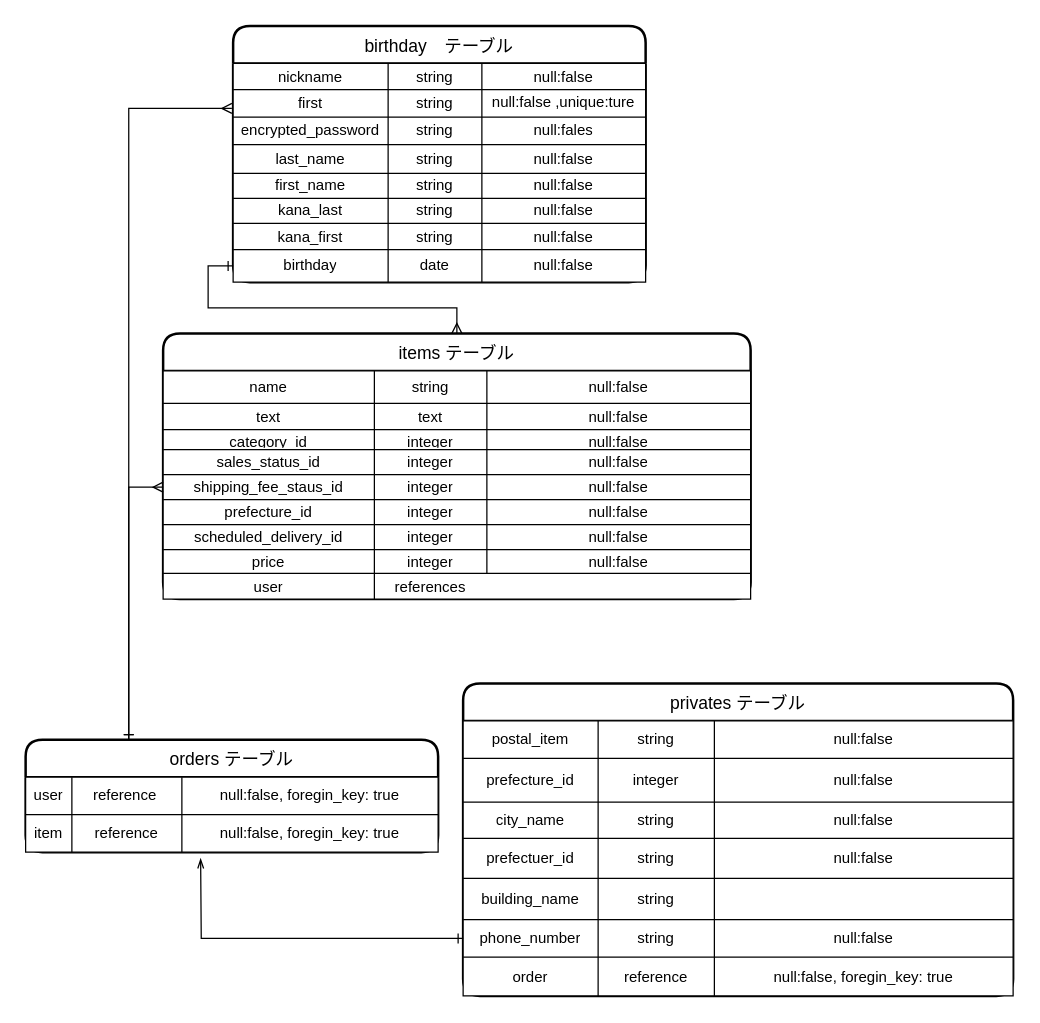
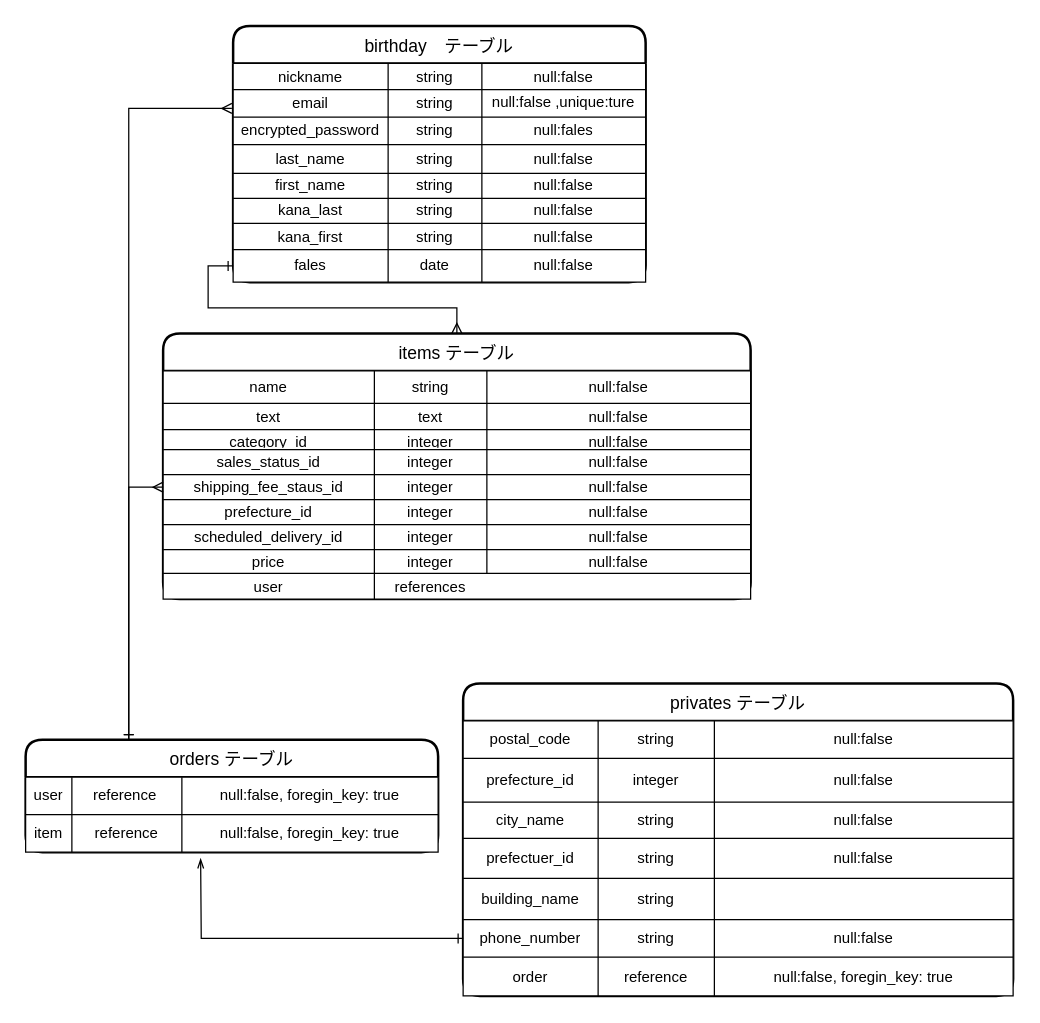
(311, 103) -> (311, 103)
(311, 266) -> (311, 266)
(531, 739) -> (531, 739)
